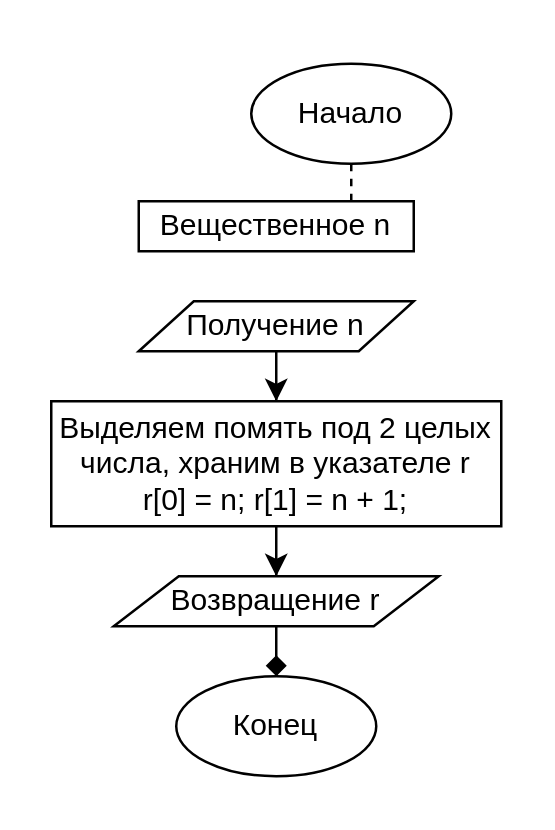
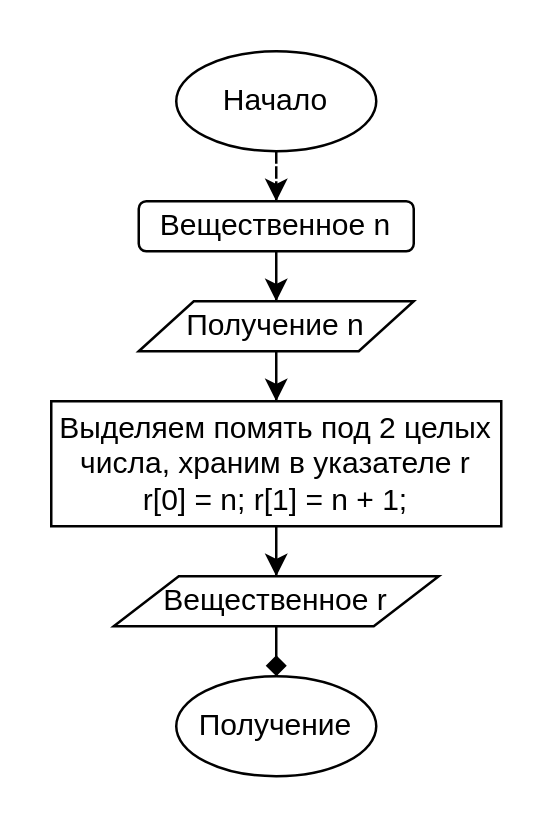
(351, 114) -> (276, 101)
(276, 226) -> (276, 226)
none -> (276, 284)
(276, 601) -> (276, 601)
(276, 726) -> (276, 726)
